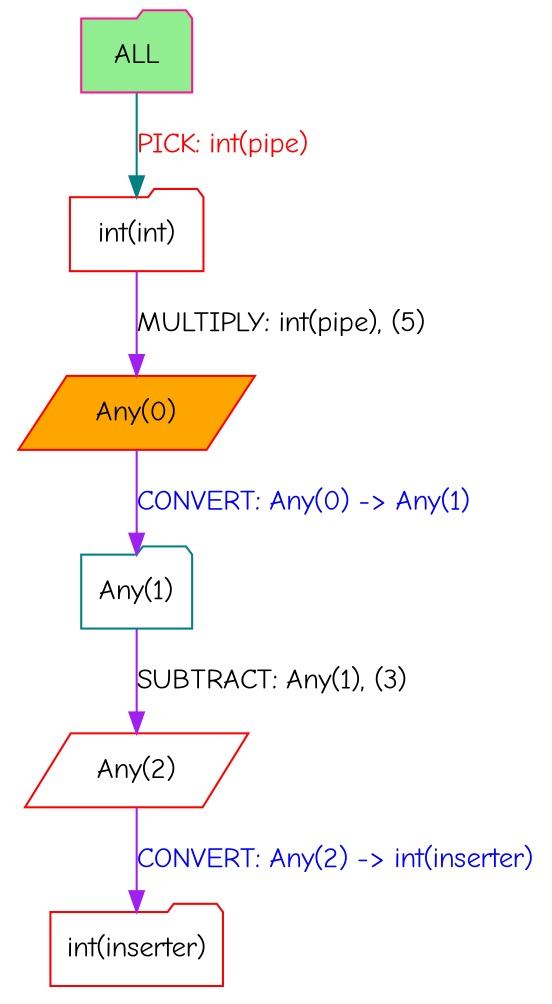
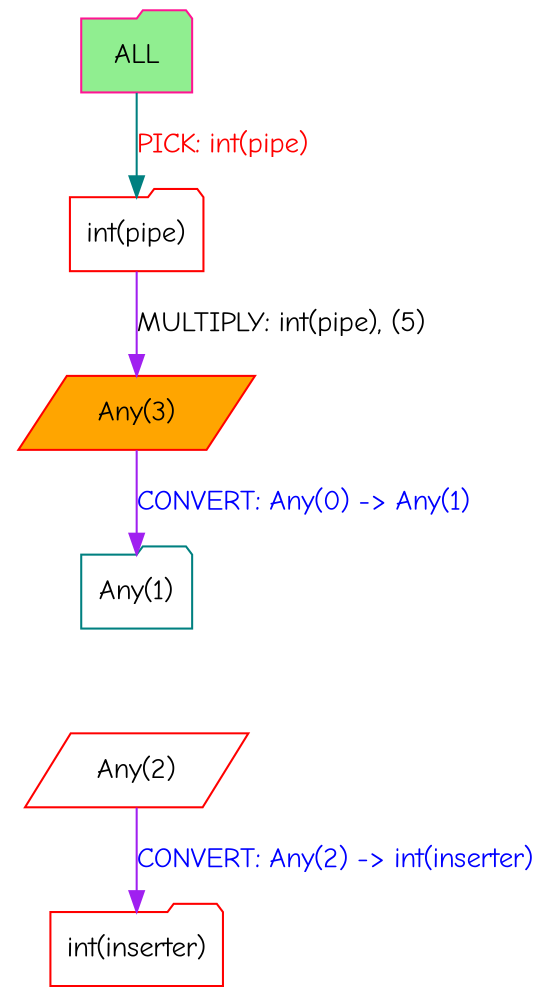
(137, 234) -> (137, 234)
(137, 413) -> (137, 413)
(137, 671) -> none
